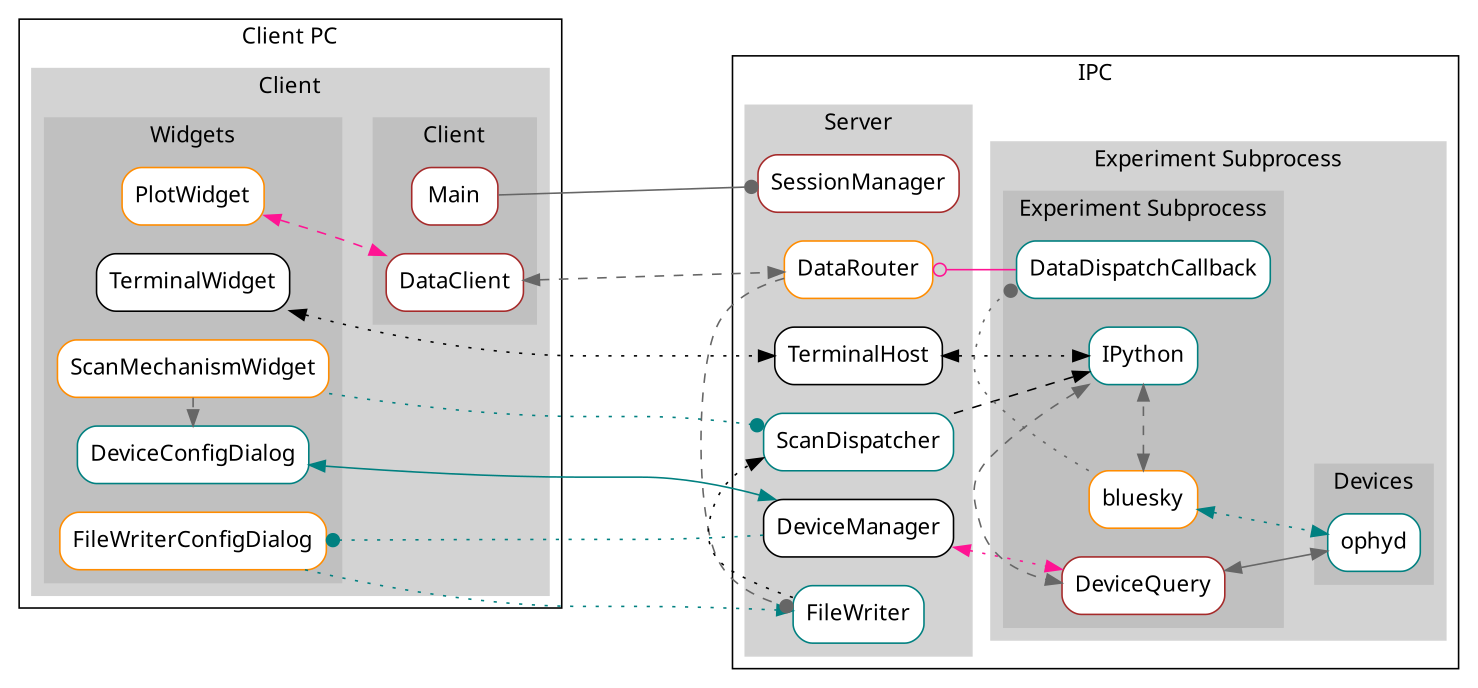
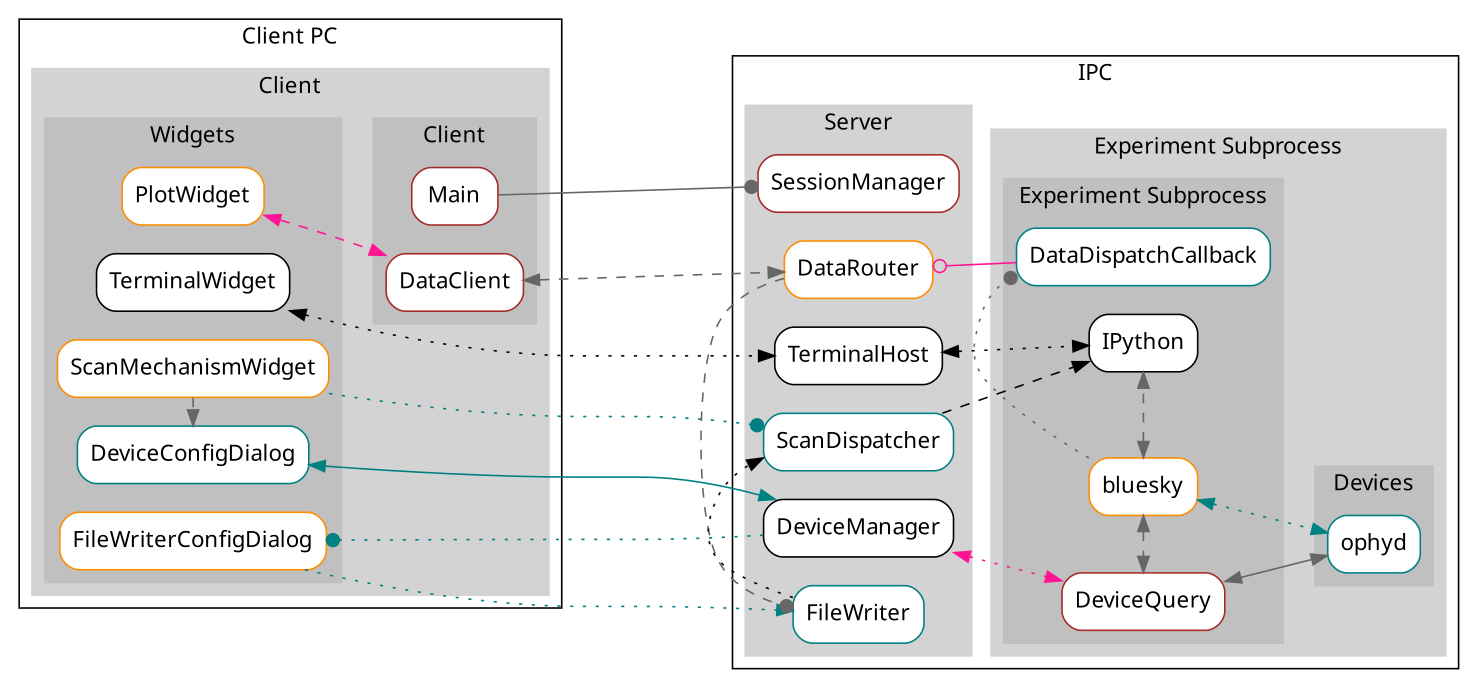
(1143, 356) -> (1143, 343)
(1014, 436) -> (1143, 544)
